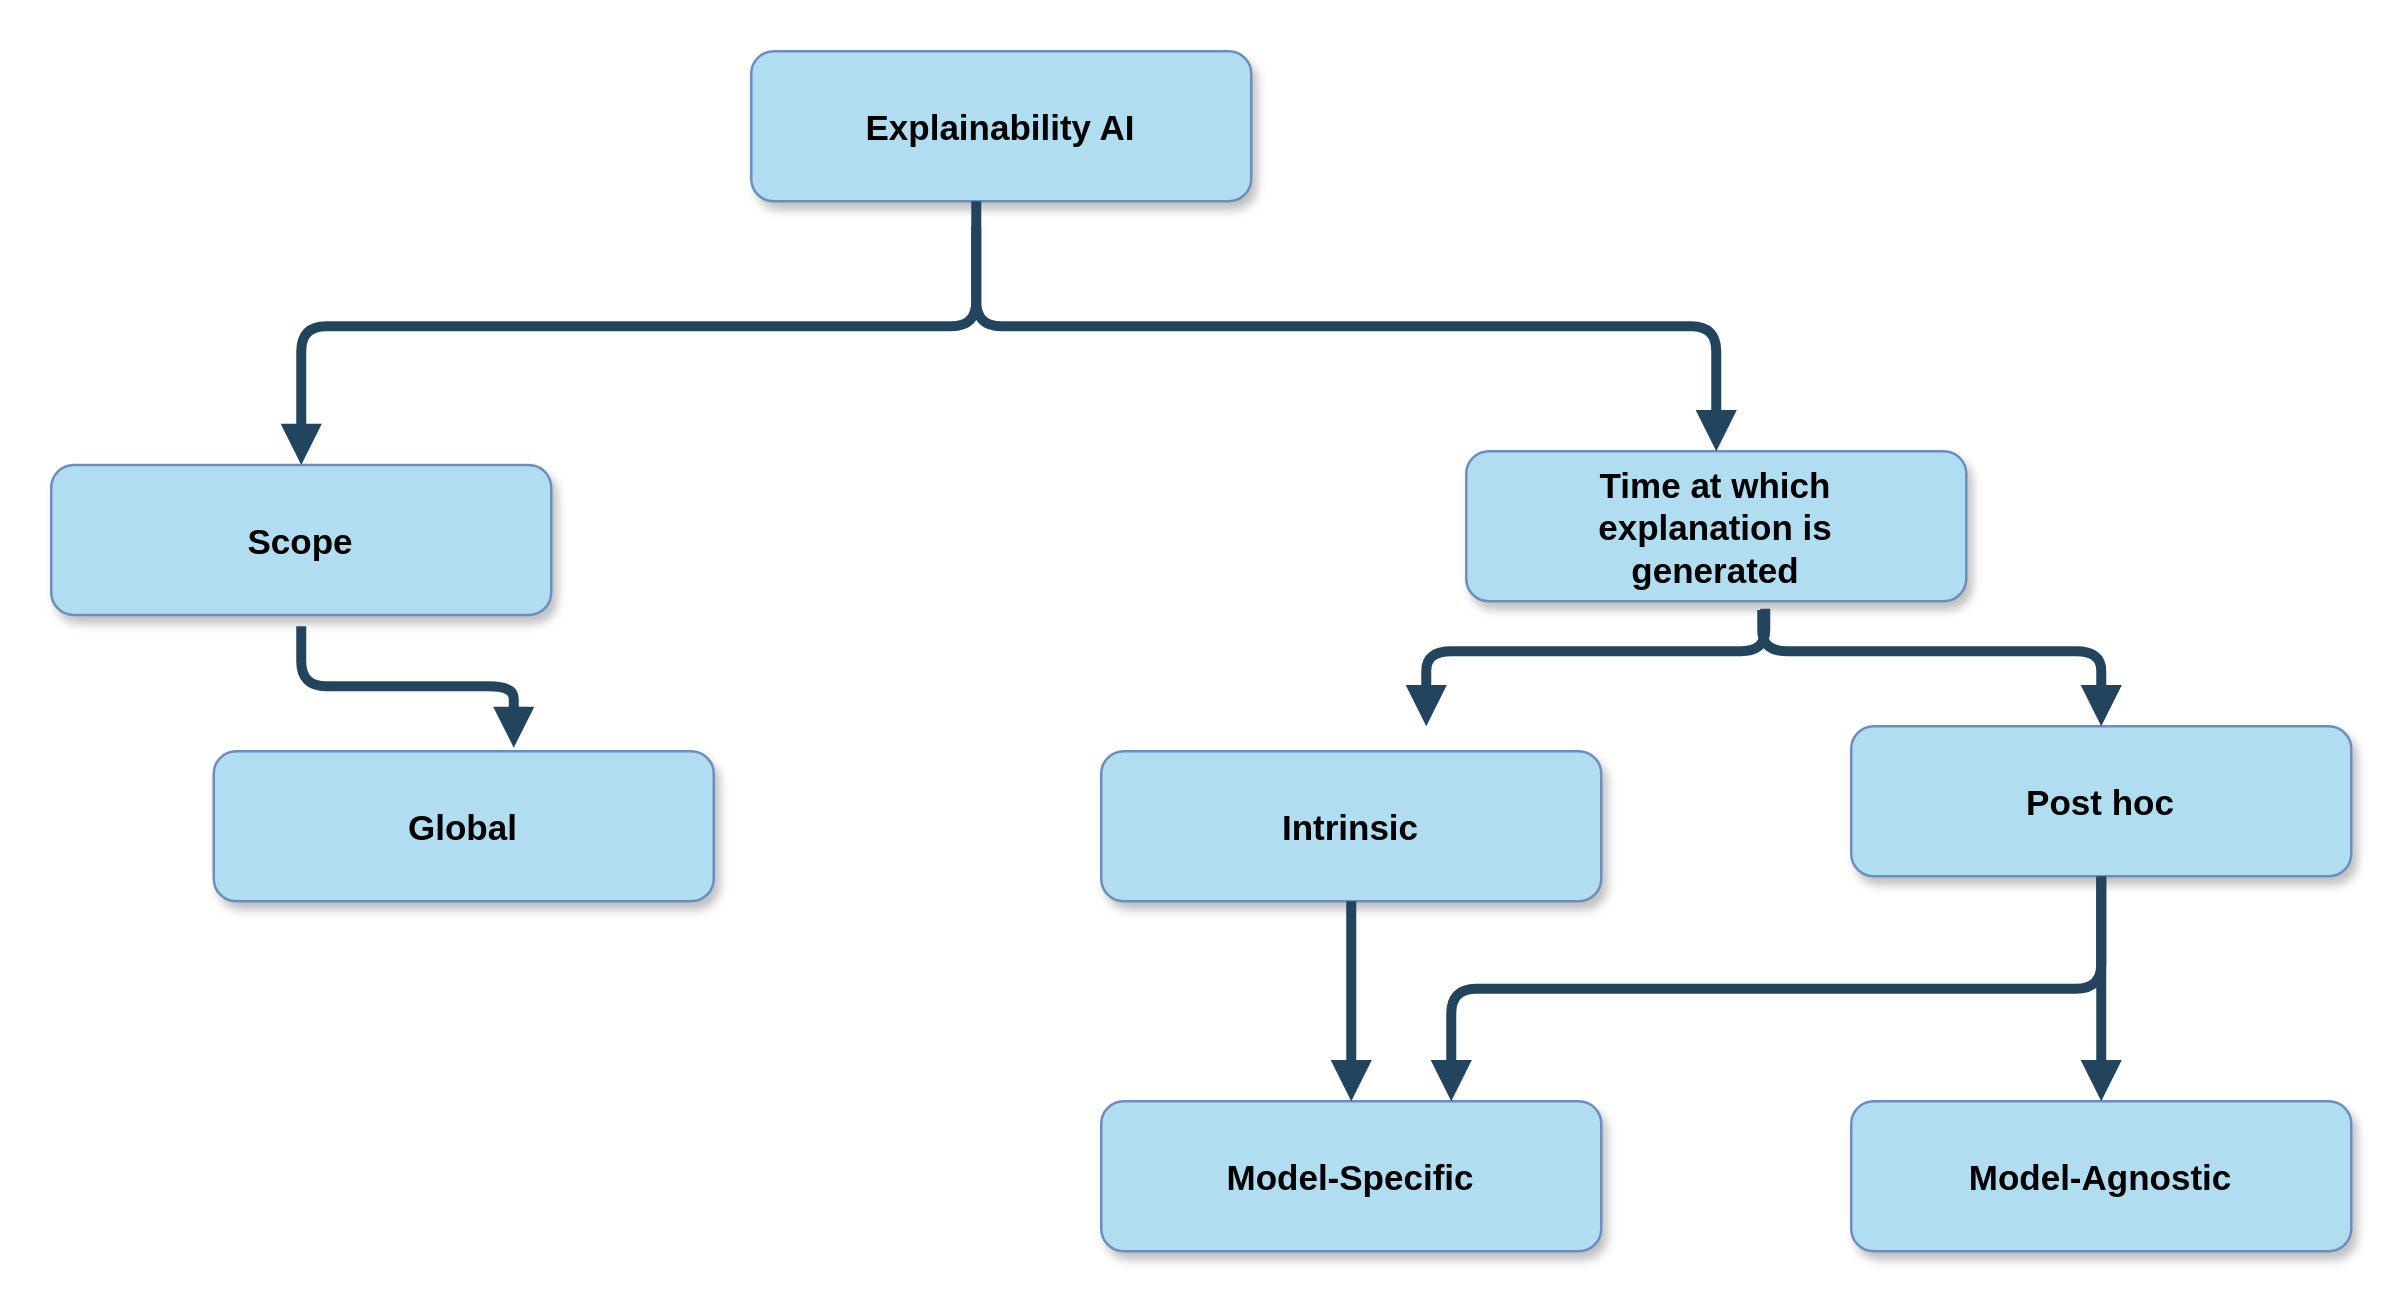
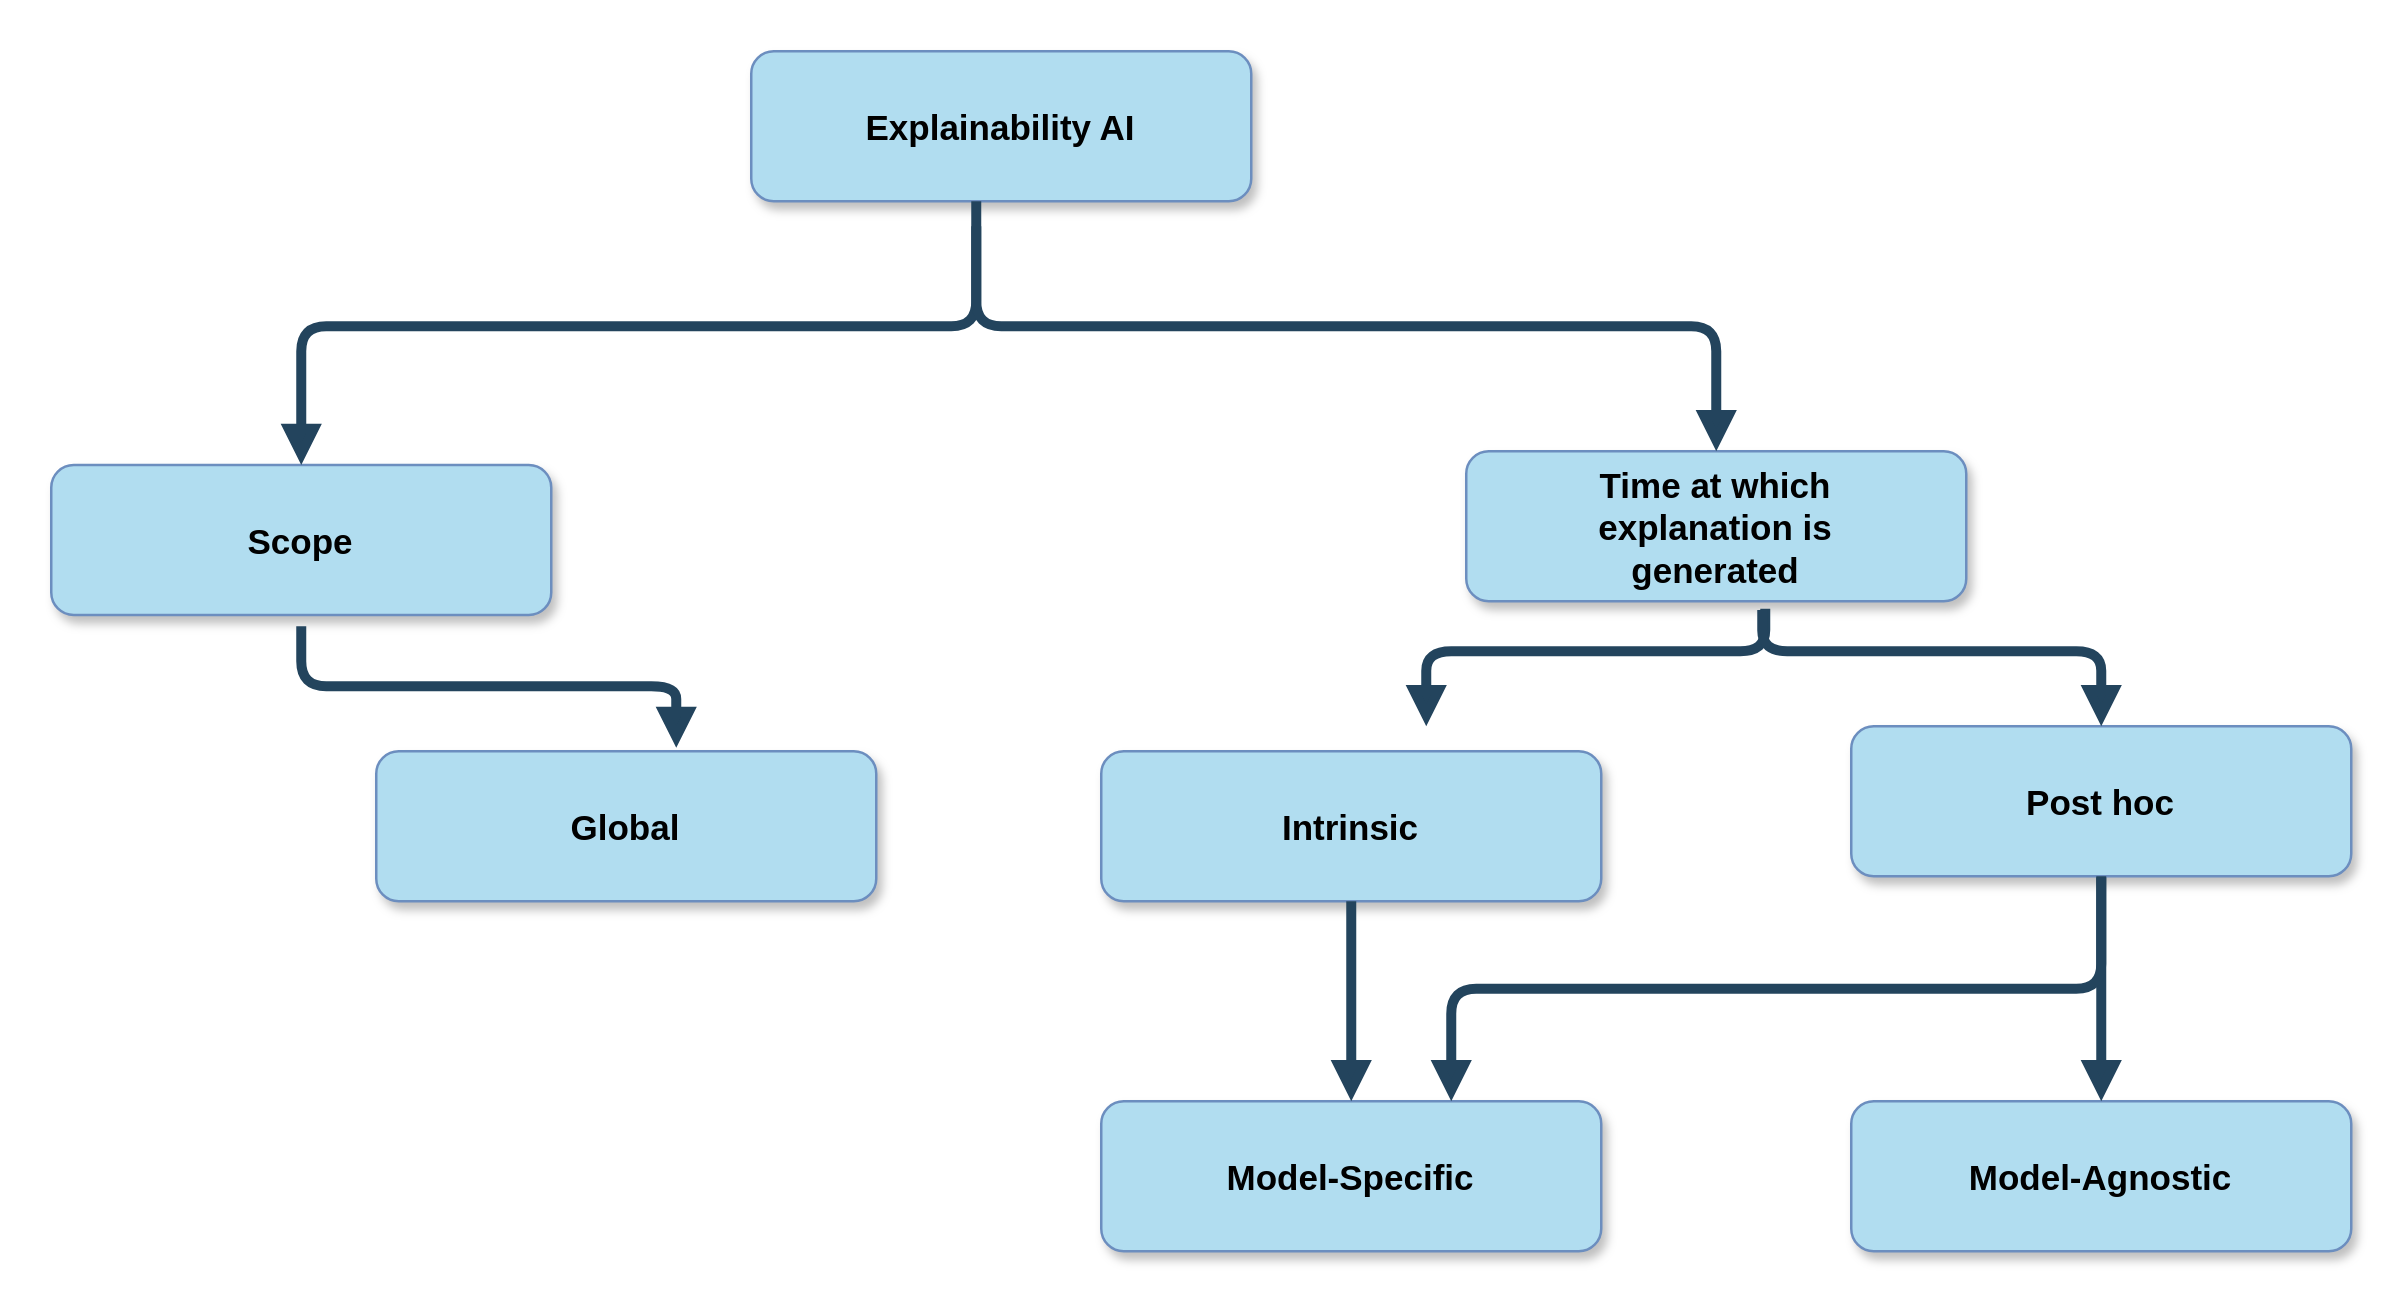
(464, 826) -> (626, 826)
